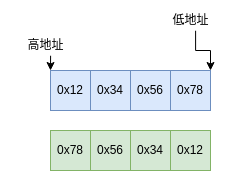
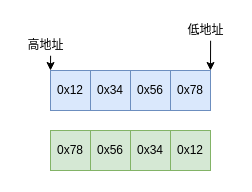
(191, 21) -> (206, 31)
